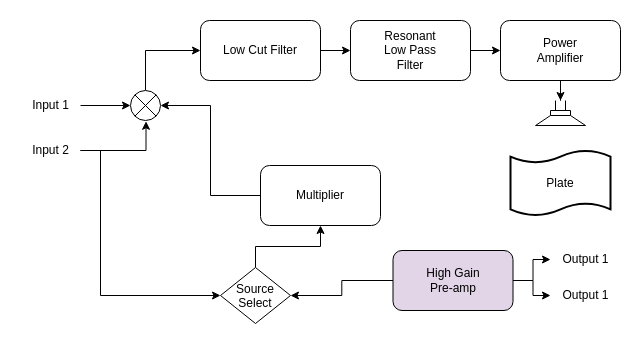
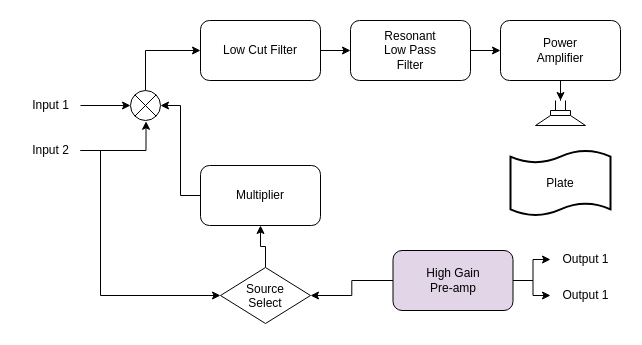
(321, 196) -> (261, 196)
(256, 296) -> (266, 296)
